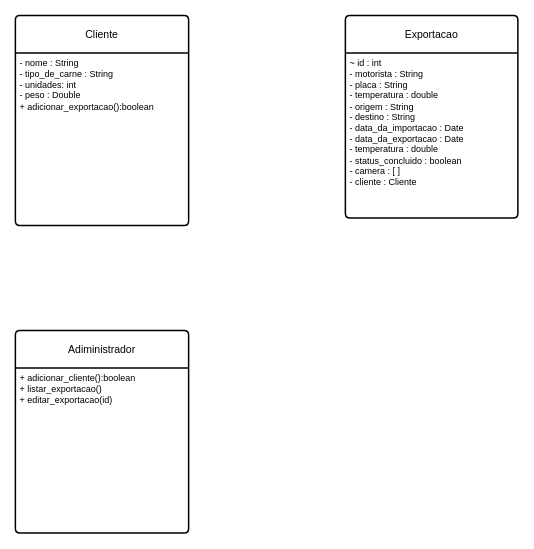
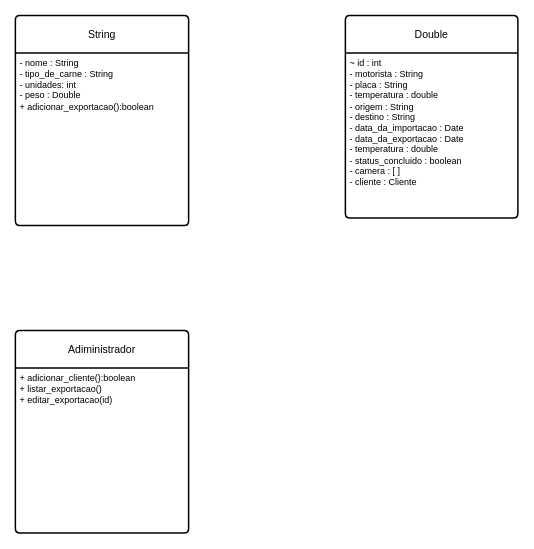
(102, 34) -> (102, 34)
(432, 34) -> (432, 34)
